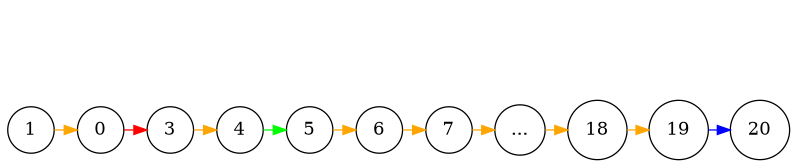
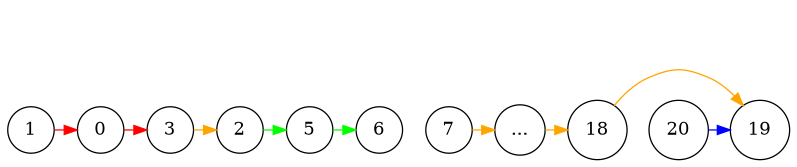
(59, 130) -> (59, 130)
(240, 130) -> (240, 130)
(338, 130) -> (338, 130)
(408, 130) -> none
(713, 130) -> (713, 130)
